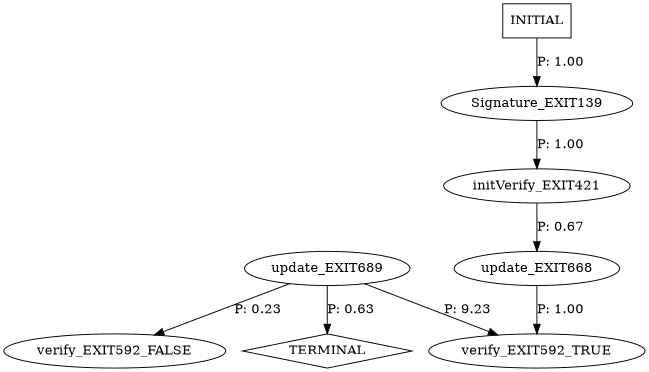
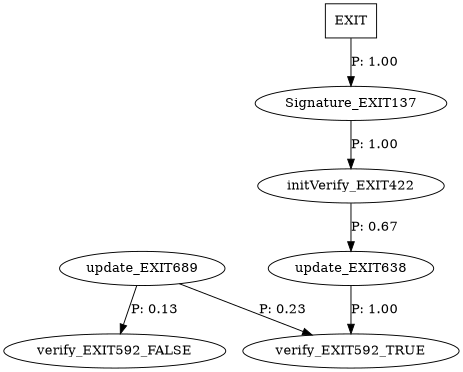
(537, 21) -> (351, 21)
(537, 103) -> (351, 103)
(537, 186) -> (351, 186)
(537, 268) -> (351, 268)
(258, 310) -> (155, 310)
(468, 310) -> (283, 310)
(327, 351) -> none
